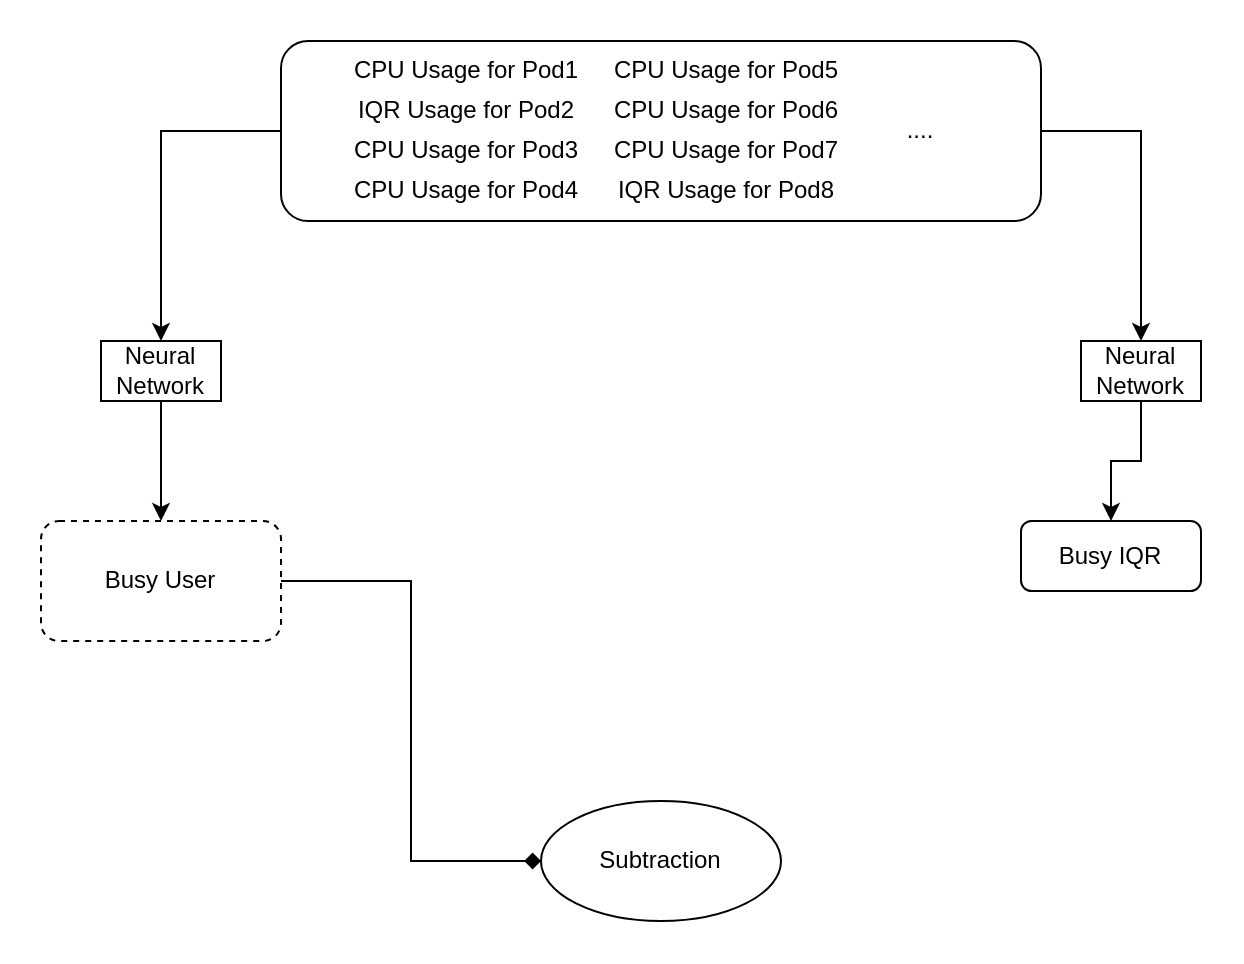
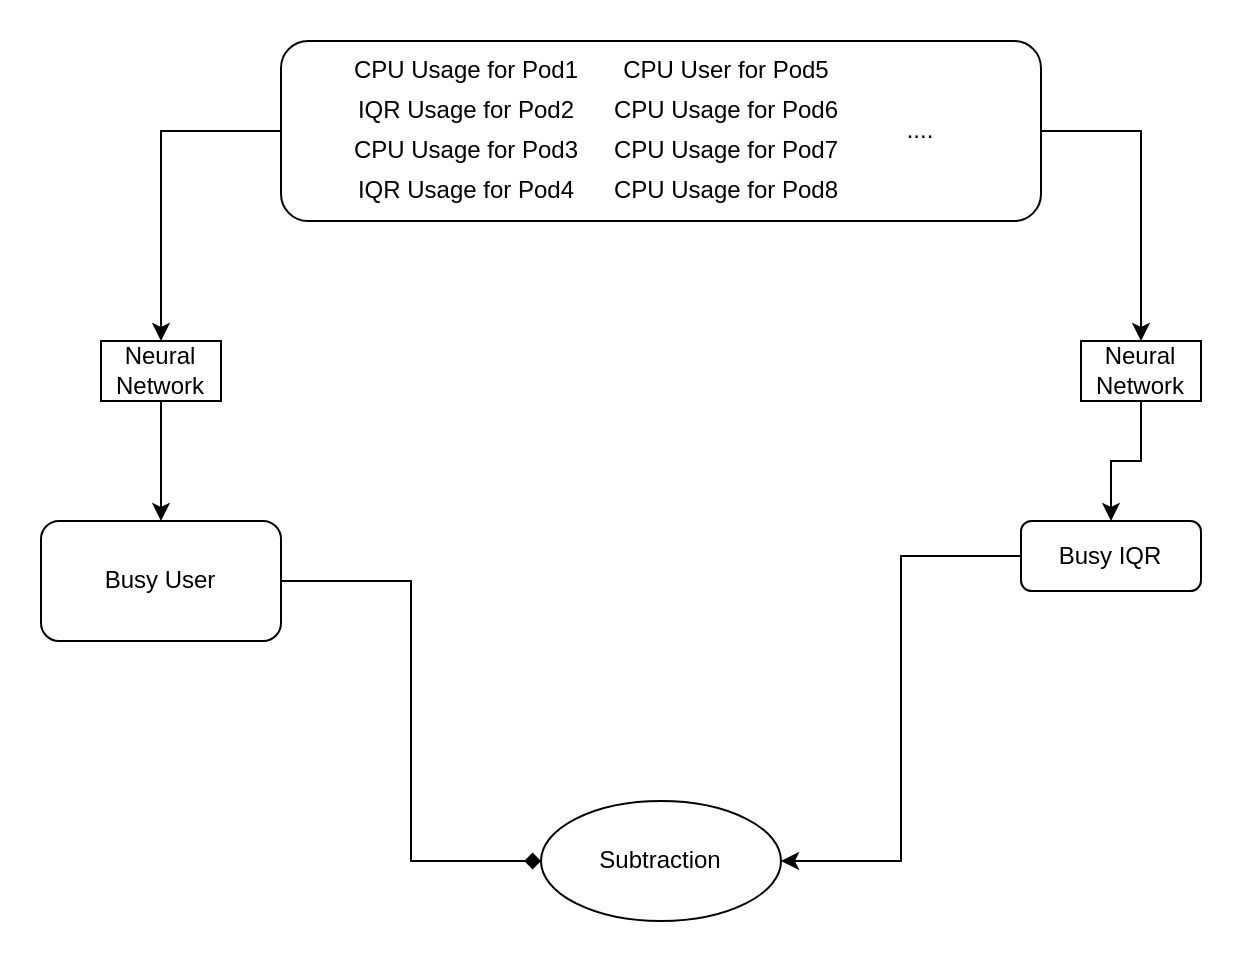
(727, 71) -> (727, 71)
(467, 191) -> (467, 191)
(727, 191) -> (727, 191)
(161, 581) -> (161, 581)
none -> (901, 702)
